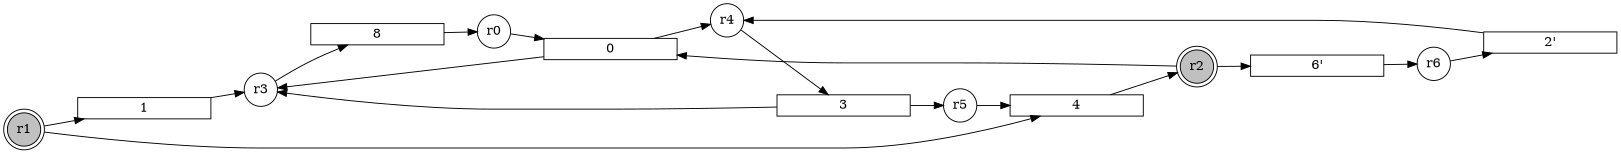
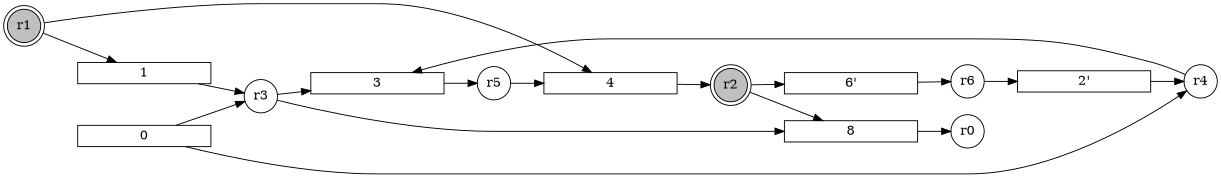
(523, 36) -> none
(931, 63) -> (782, 105)
(531, 109) -> (289, 93)
